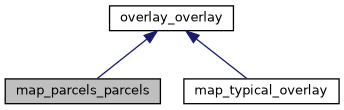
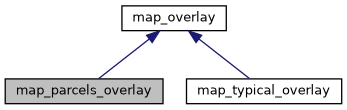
(171, 18) -> (174, 18)
(83, 91) -> (84, 91)
